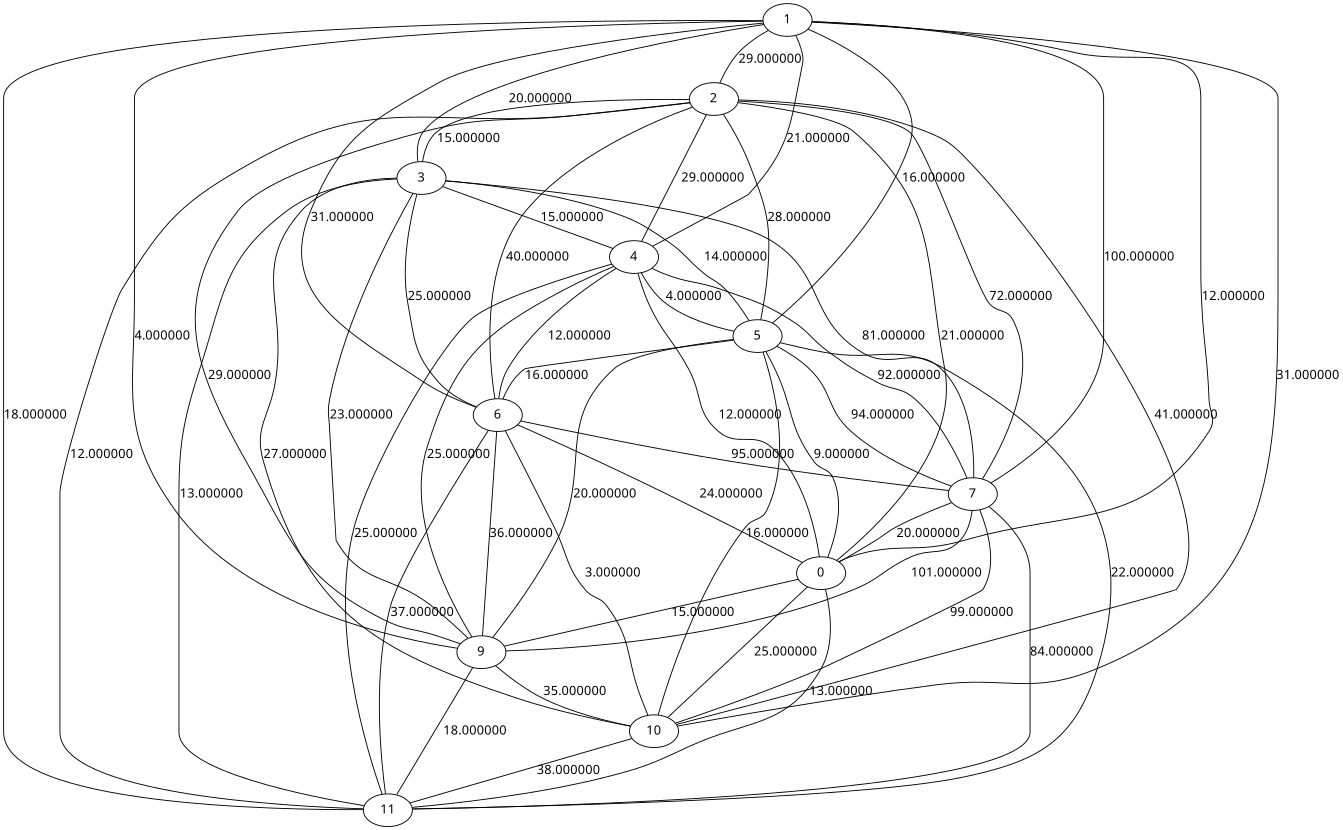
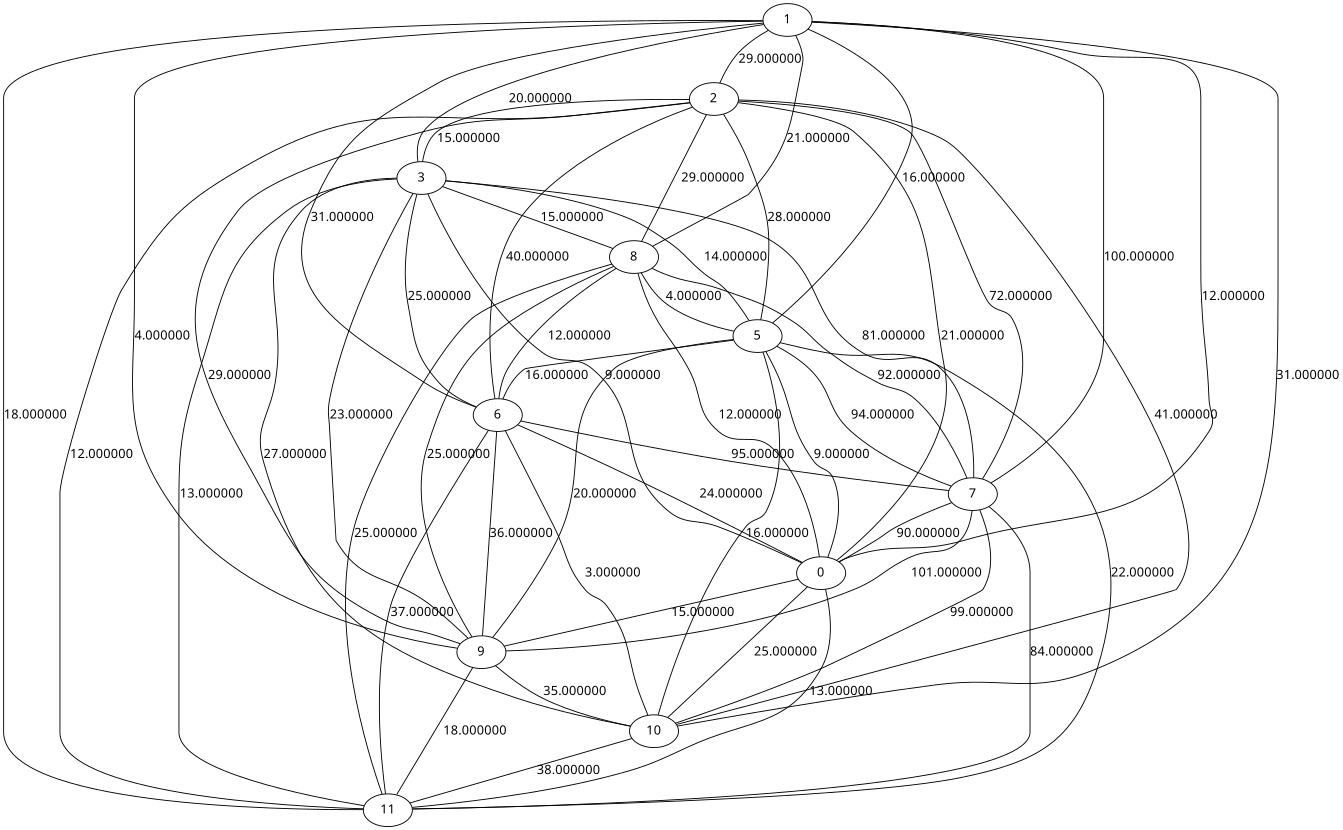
(634, 257) -> (634, 257)
none -> (611, 390)
(928, 534) -> (928, 534)
